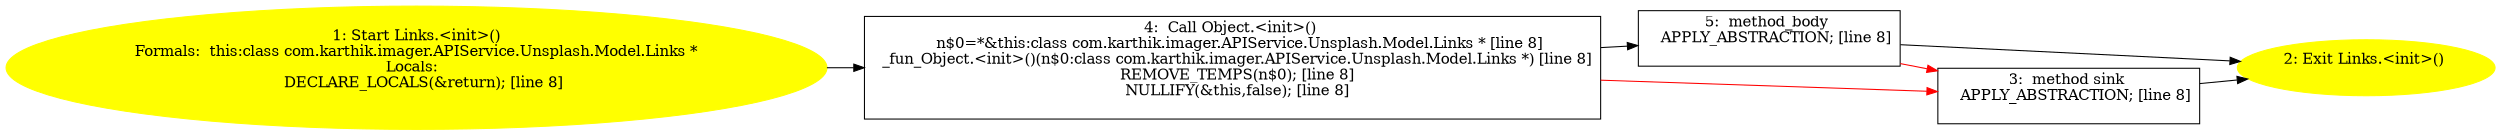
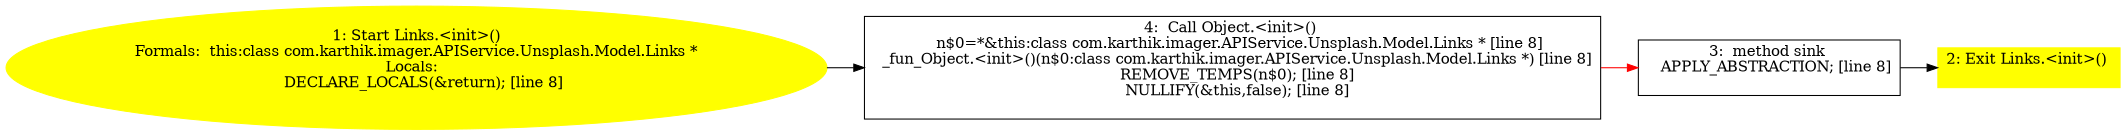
(1769, 38) -> none
(2366, 68) -> (2029, 68)
